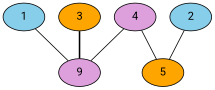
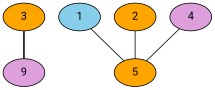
(191, 17) -> (135, 17)
(52, 45) -> (107, 45)
(107, 45) -> none
